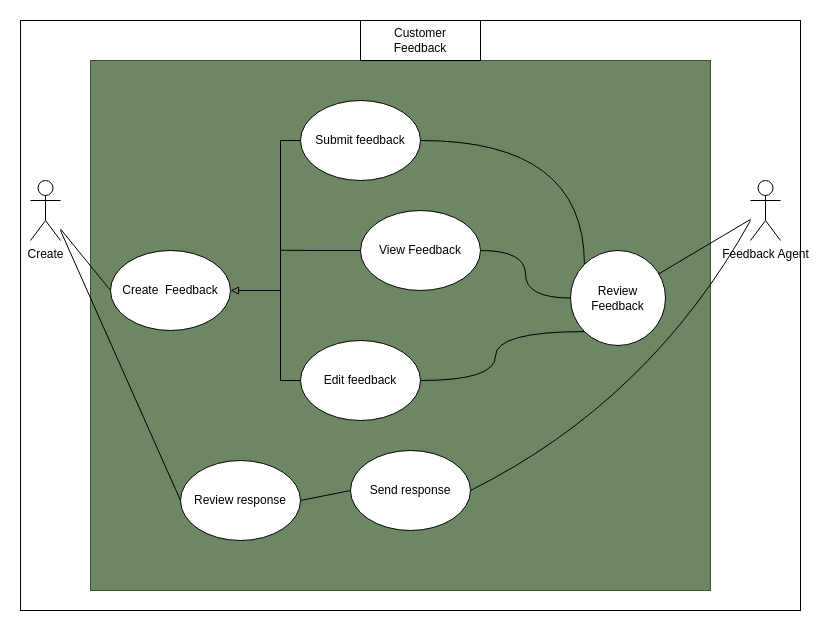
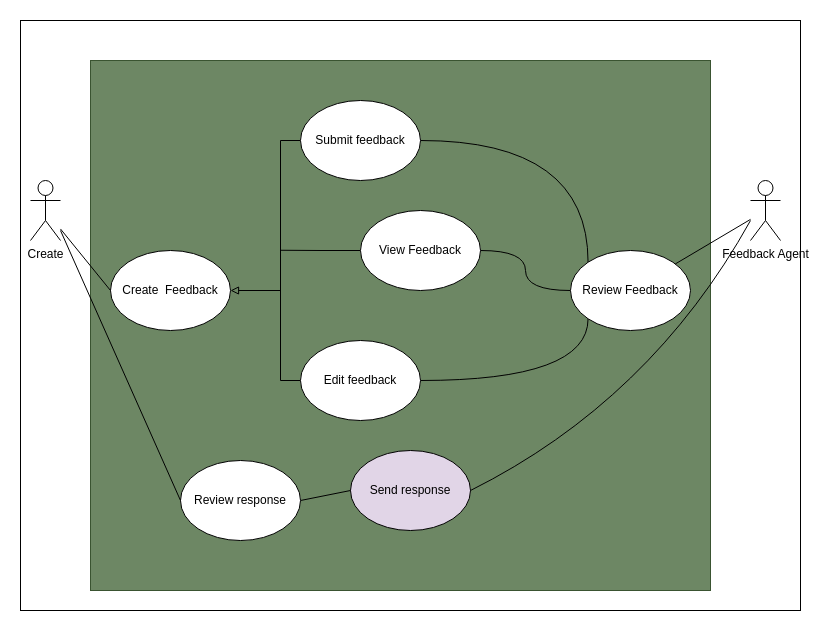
(421, 41) -> none
(618, 298) -> (631, 291)
(411, 491) -> (411, 491)
